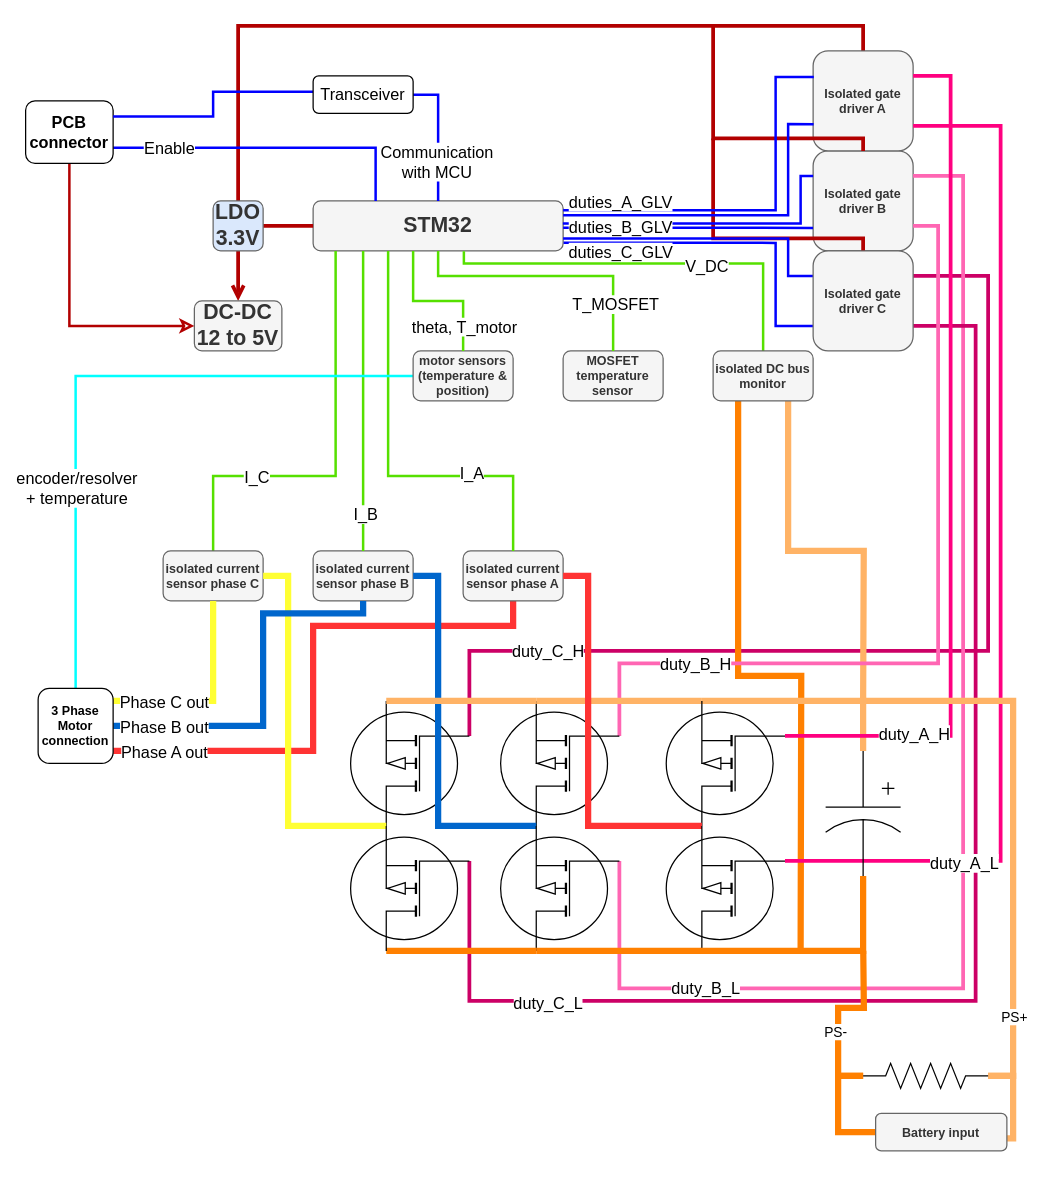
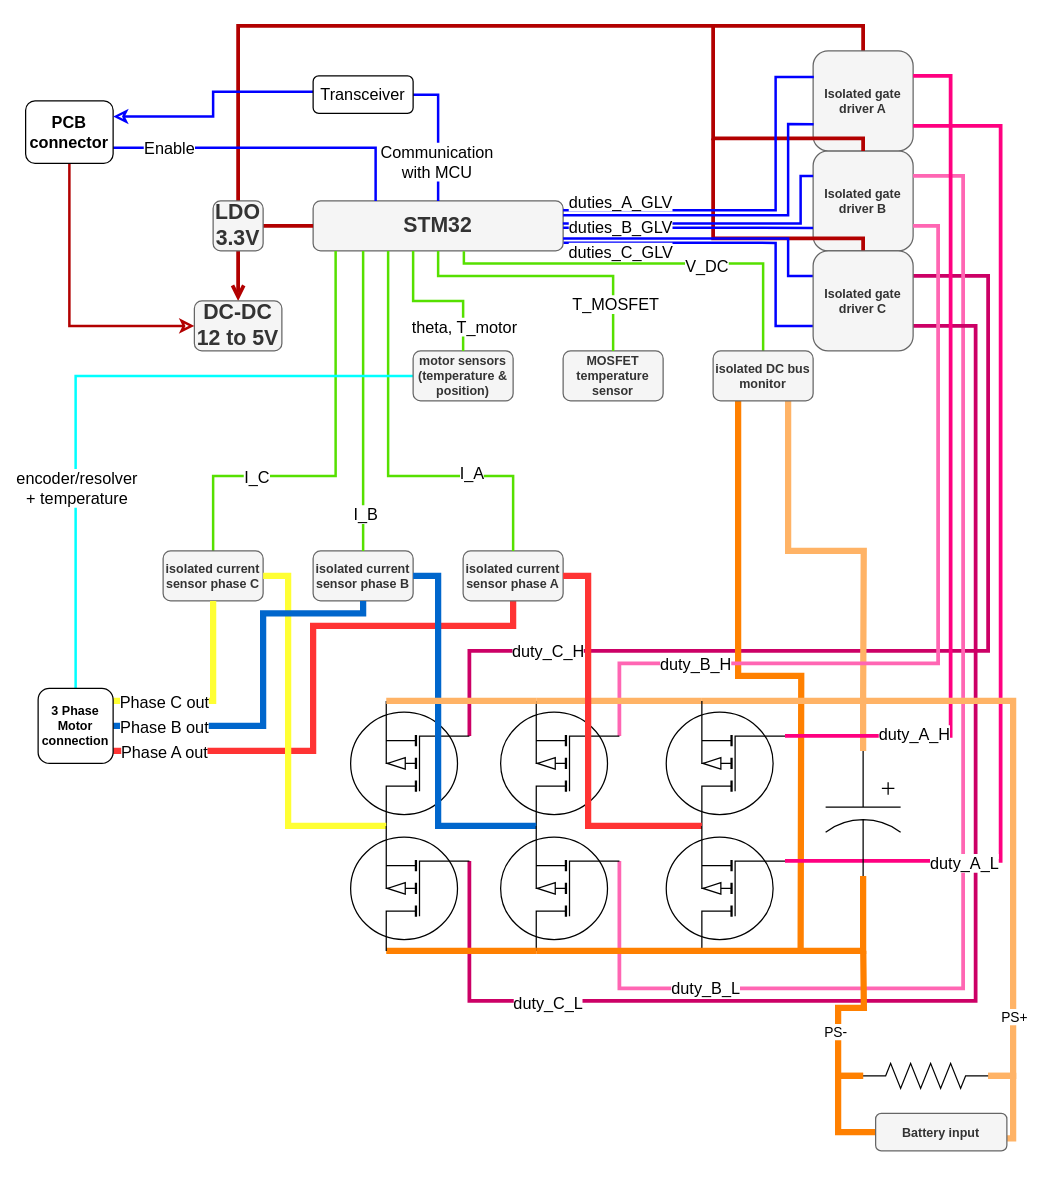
(120, 116) -> (125, 116)
(238, 226) -> (238, 226)
